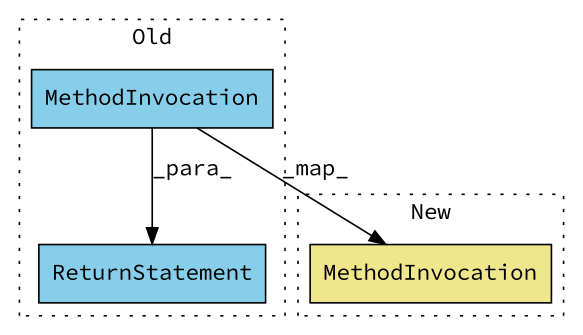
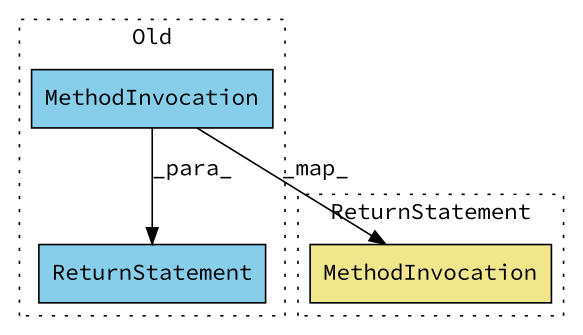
(431, 213) -> (431, 213)
